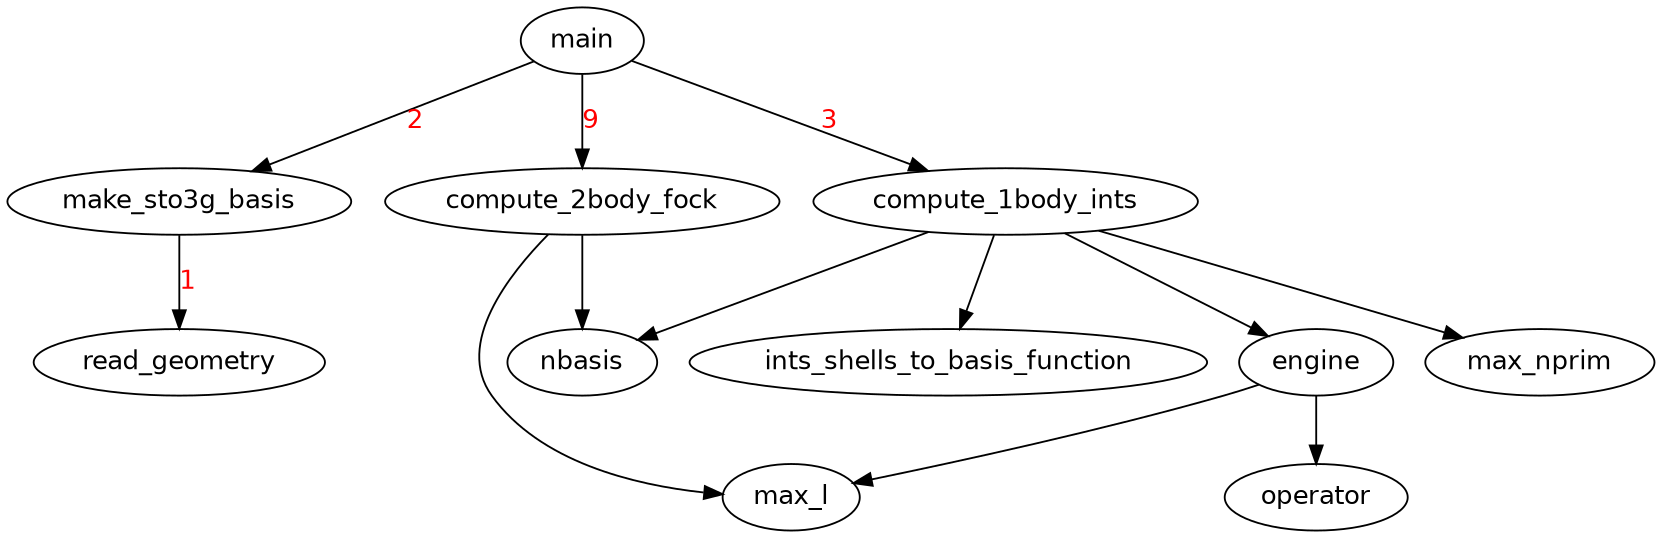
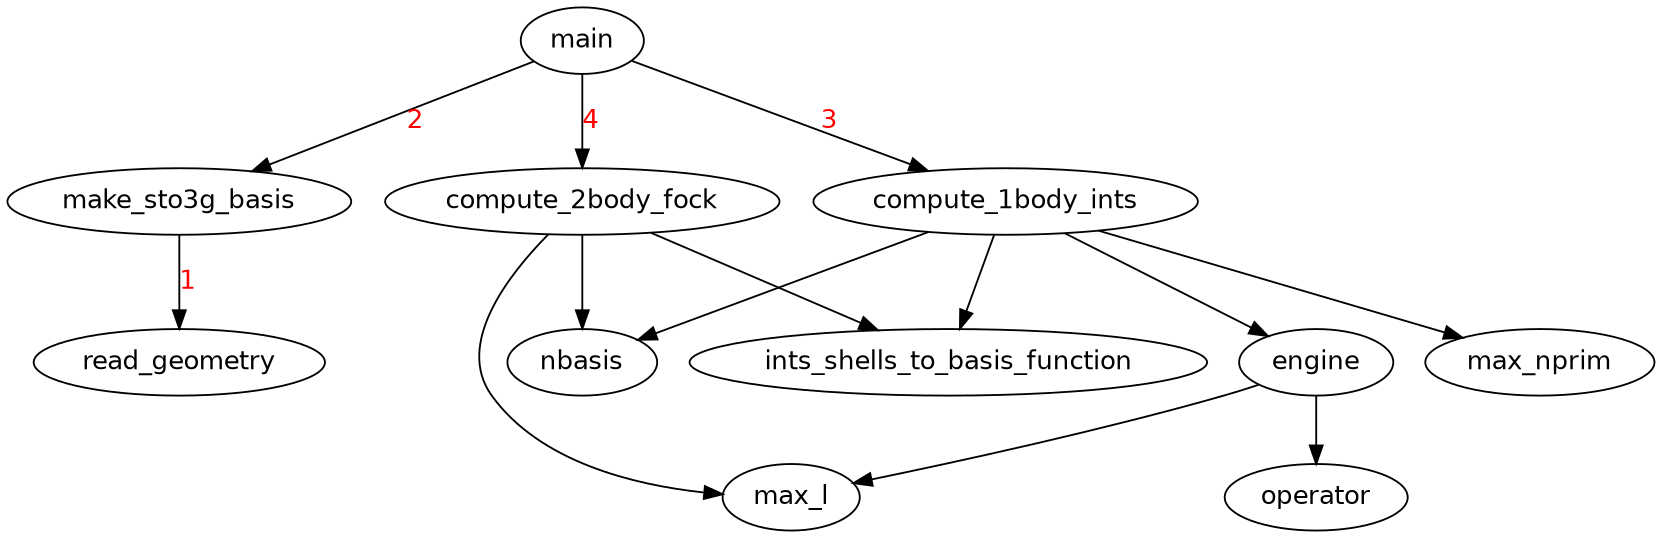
(592, 121) -> (592, 121)
none -> (756, 278)
